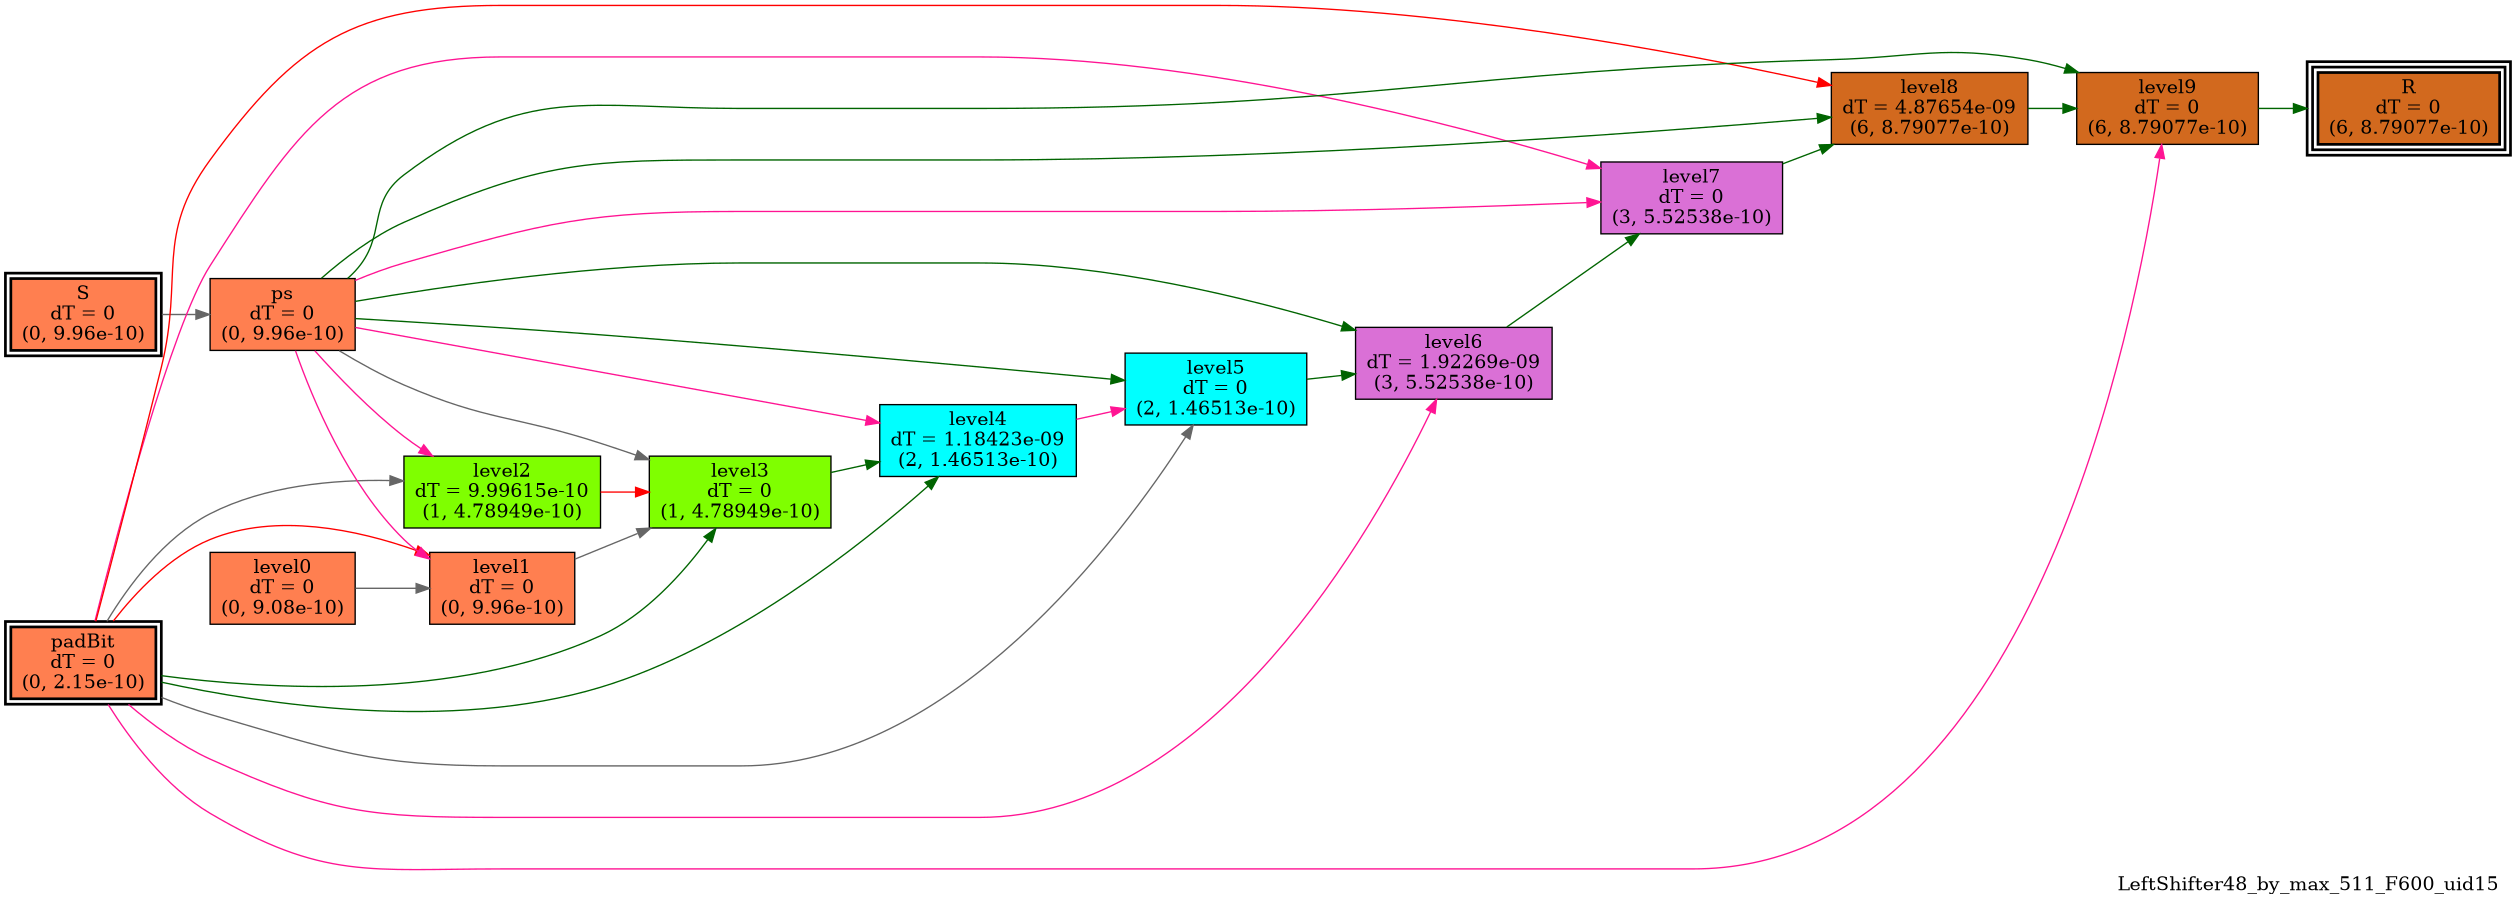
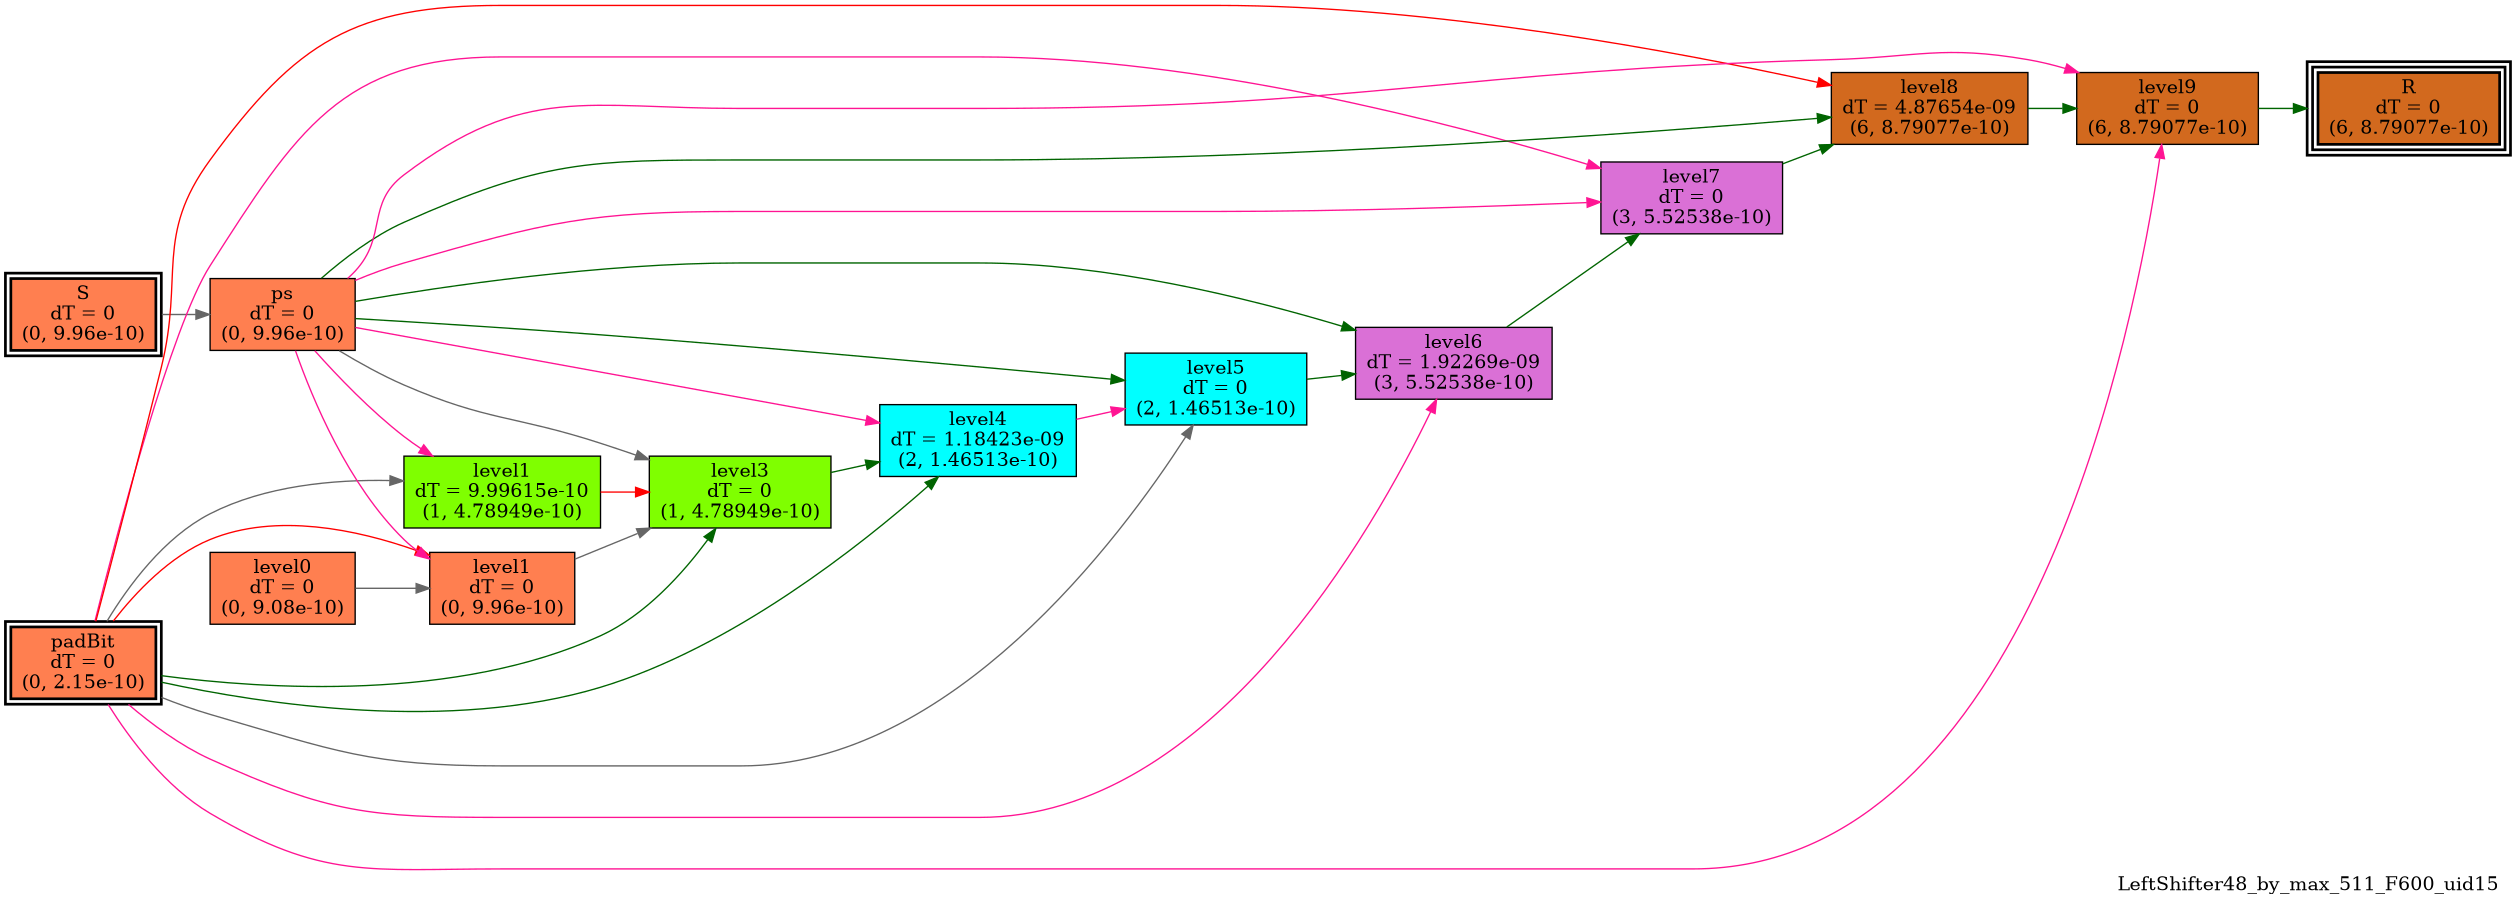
(1168, 104) -> (1168, 104)
(502, 492) -> (502, 492)
